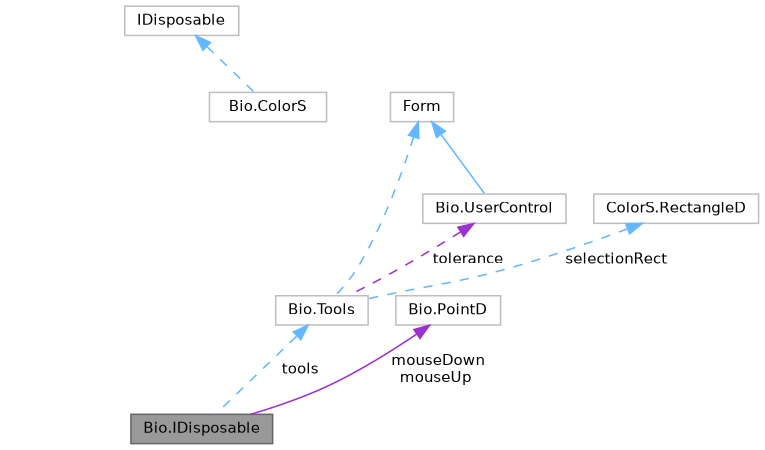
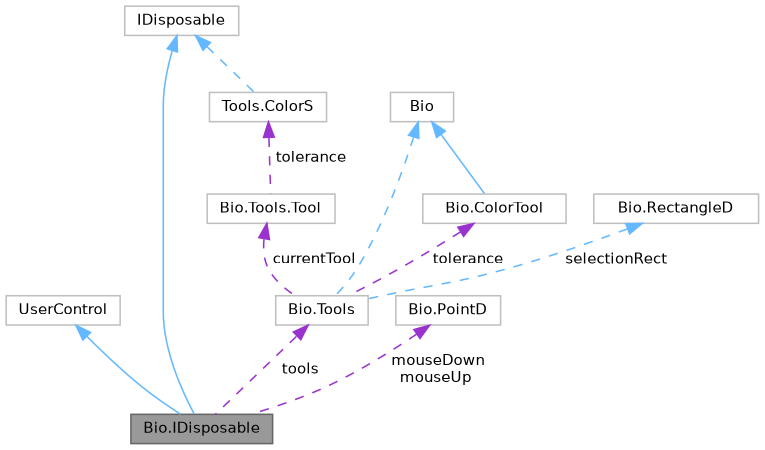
(268, 107) -> (268, 107)
(422, 107) -> (422, 107)
none -> (271, 209)
(494, 209) -> (494, 209)
(676, 209) -> (676, 209)
none -> (163, 234)
none -> (63, 310)
(256, 375) -> (256, 375)
(337, 381) -> (337, 381)
